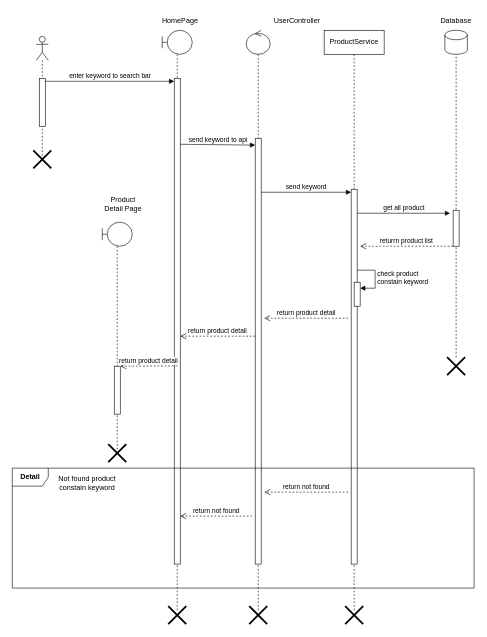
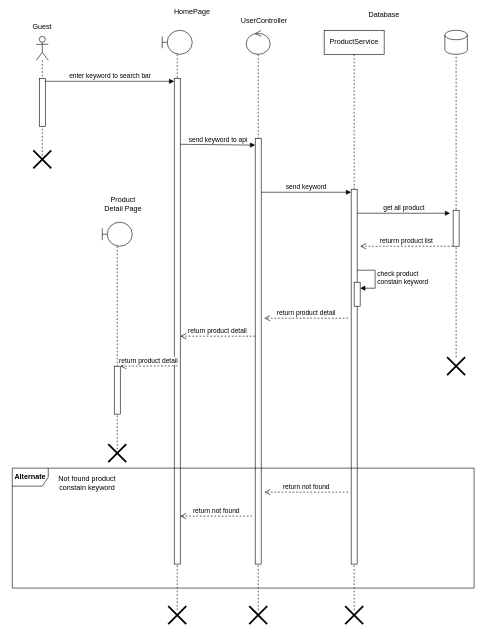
(180, 21) -> (192, 12)
(297, 21) -> (264, 21)
(456, 21) -> (384, 15)
none -> (42, 27)
(30, 477) -> (30, 477)
